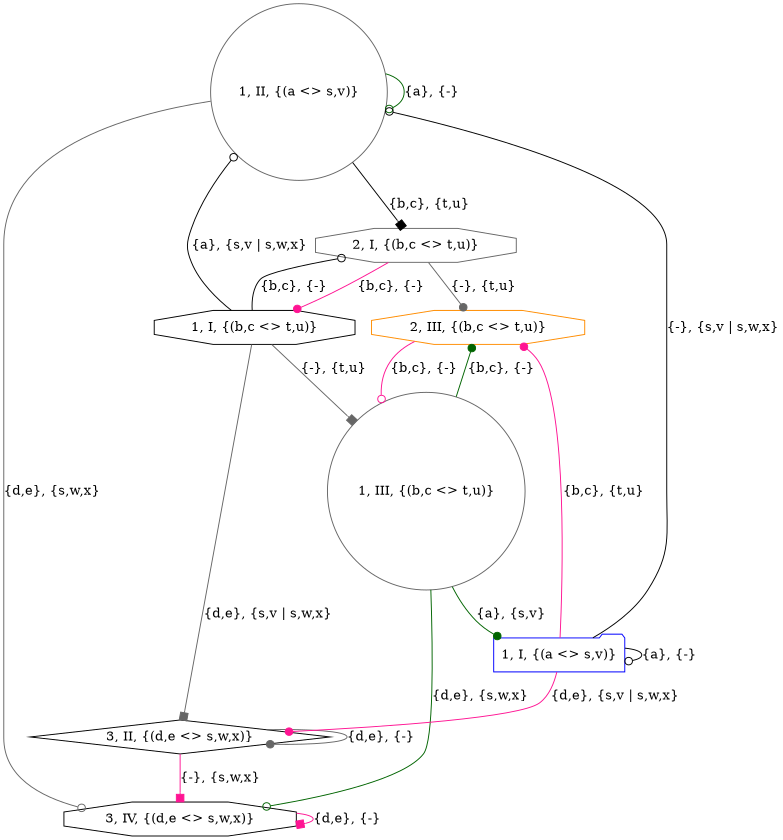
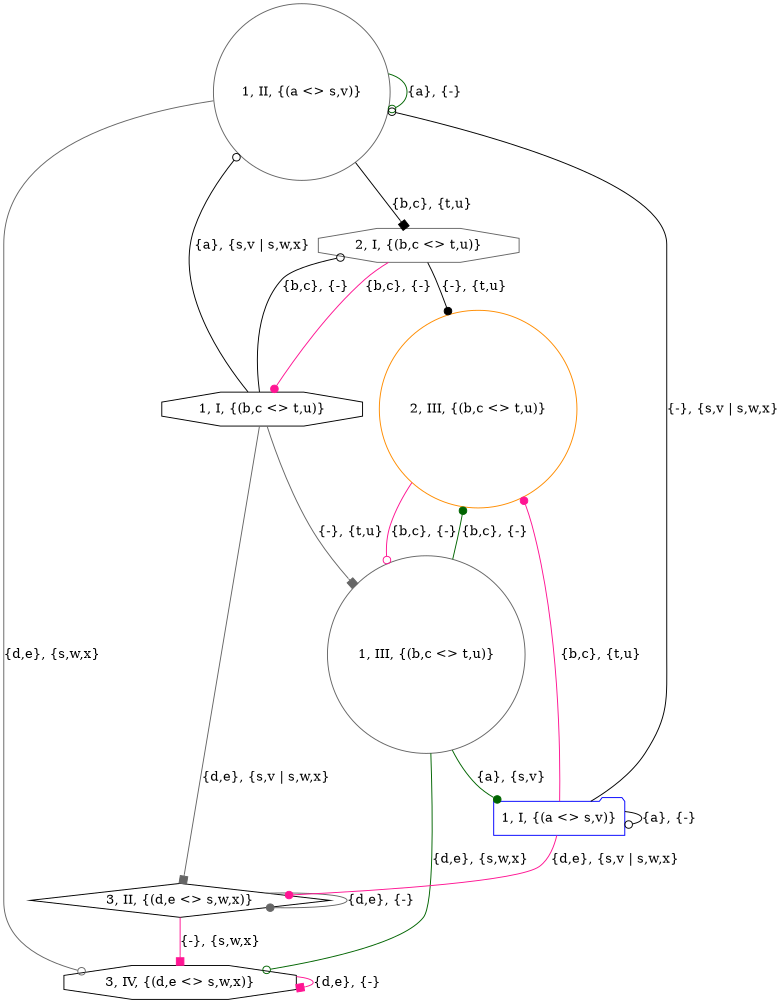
(445, 283) -> (438, 285)
(478, 327) -> (478, 409)
